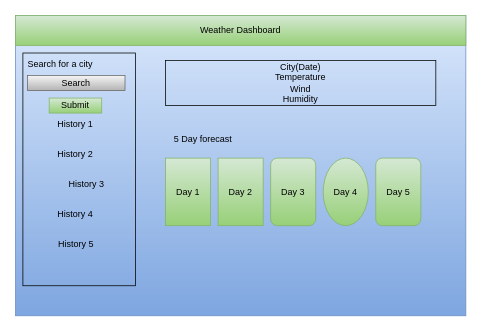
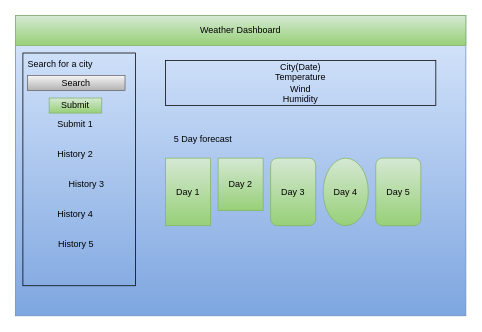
(75, 124) -> (75, 124)
(240, 192) -> (240, 184)
